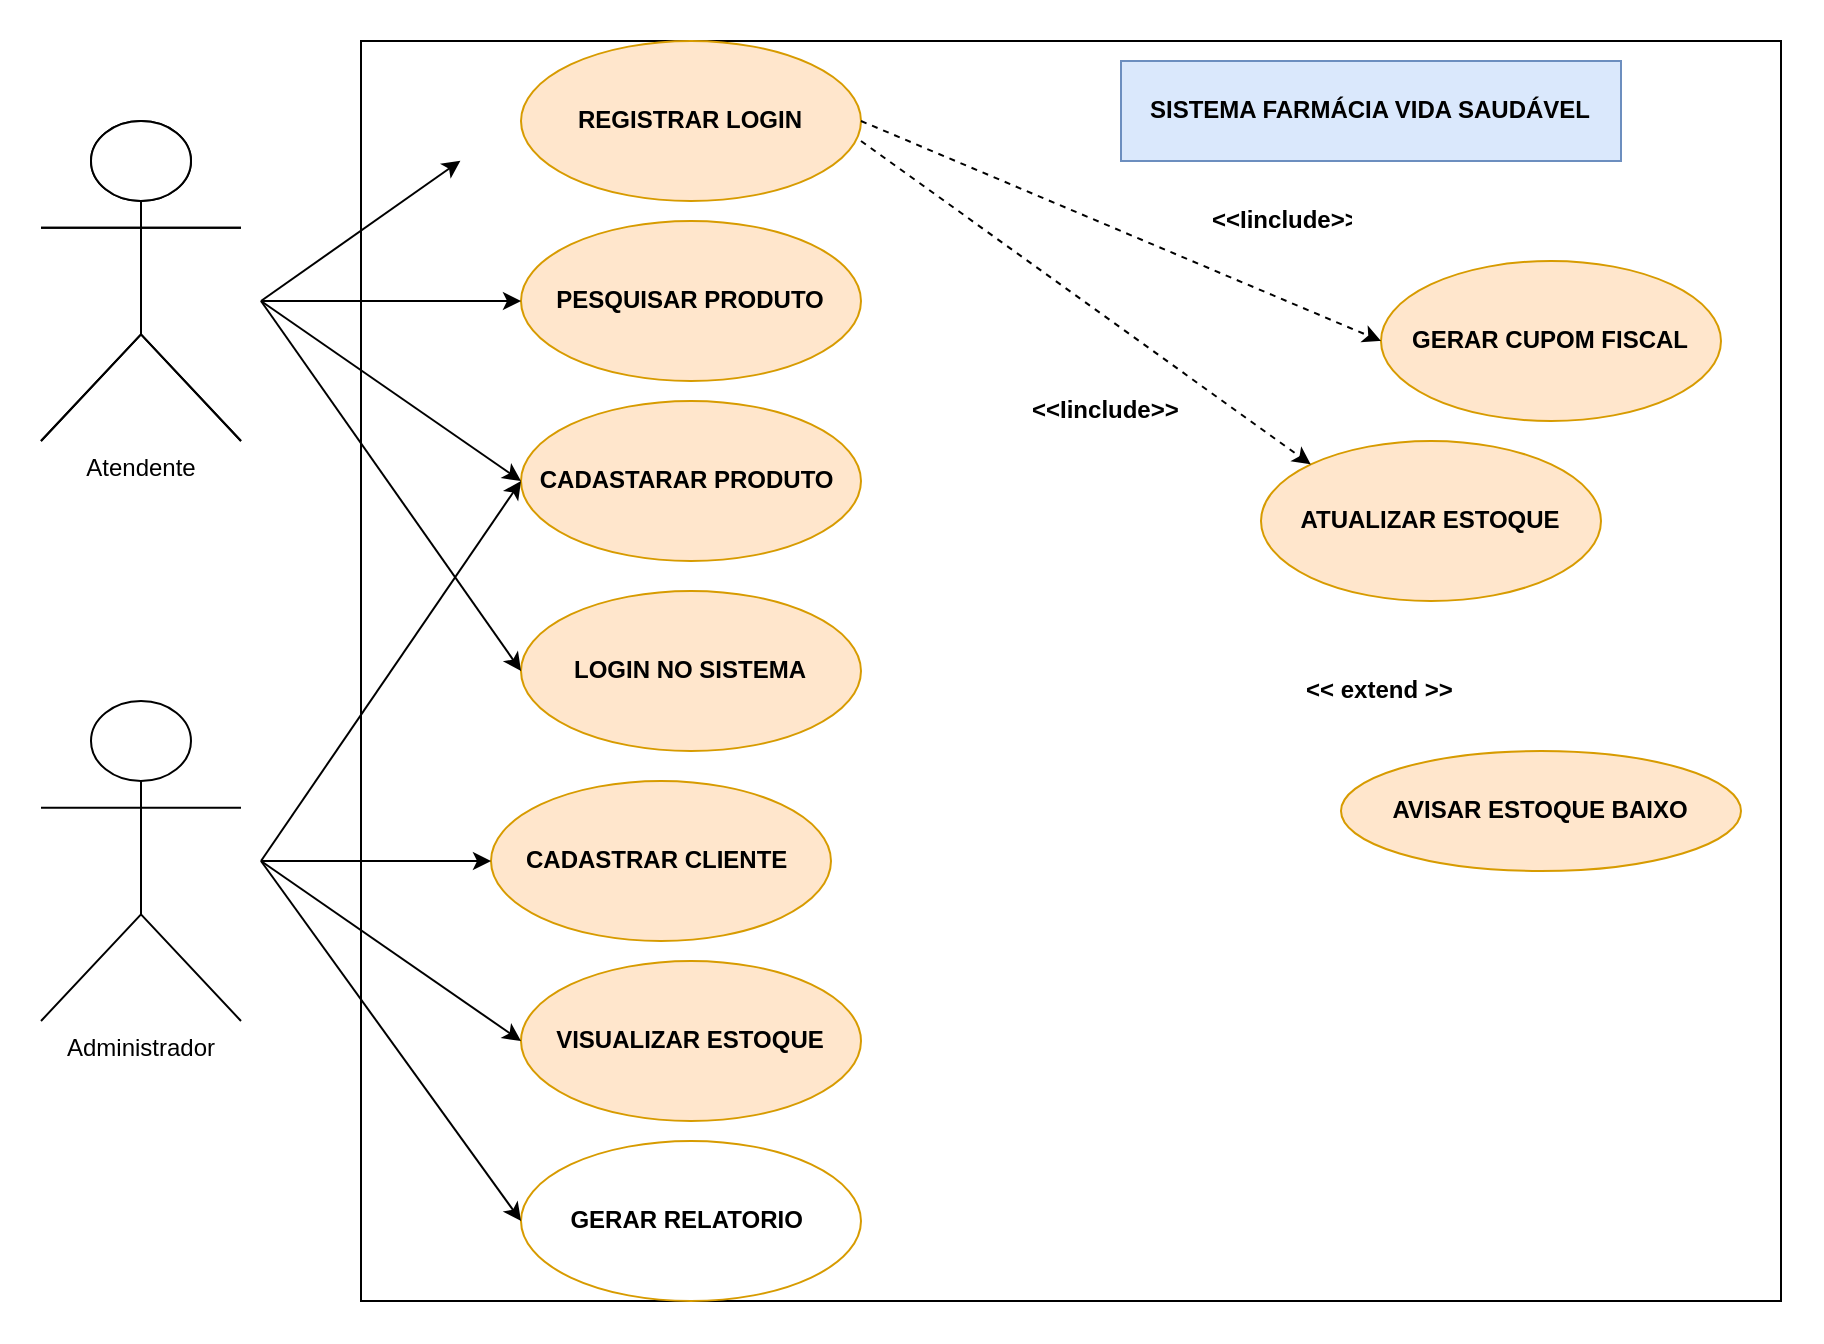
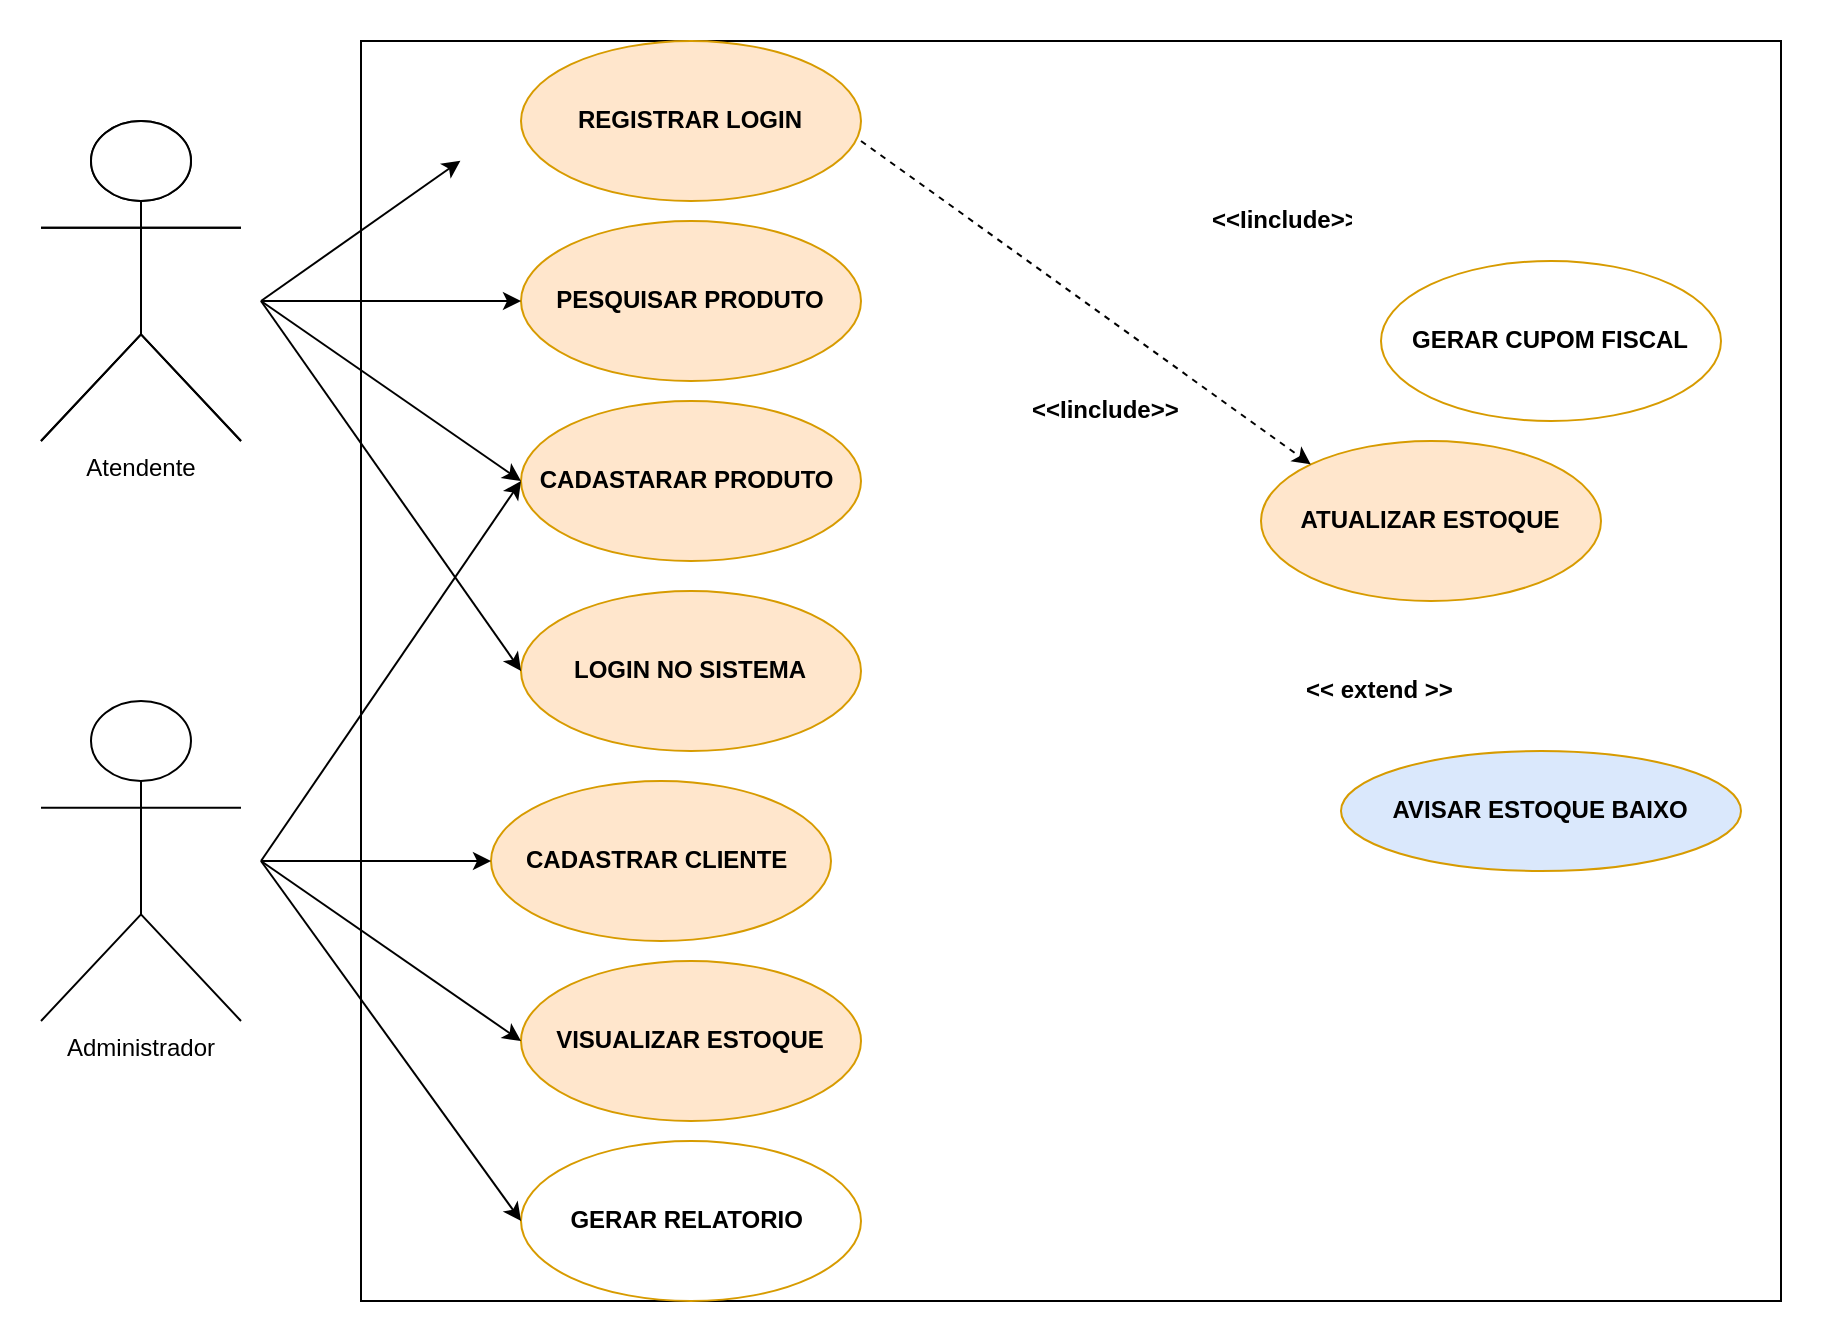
(1371, 111) -> none
(1115, 228) -> none
(1551, 341) -> (1551, 341)
(1541, 811) -> (1541, 811)
